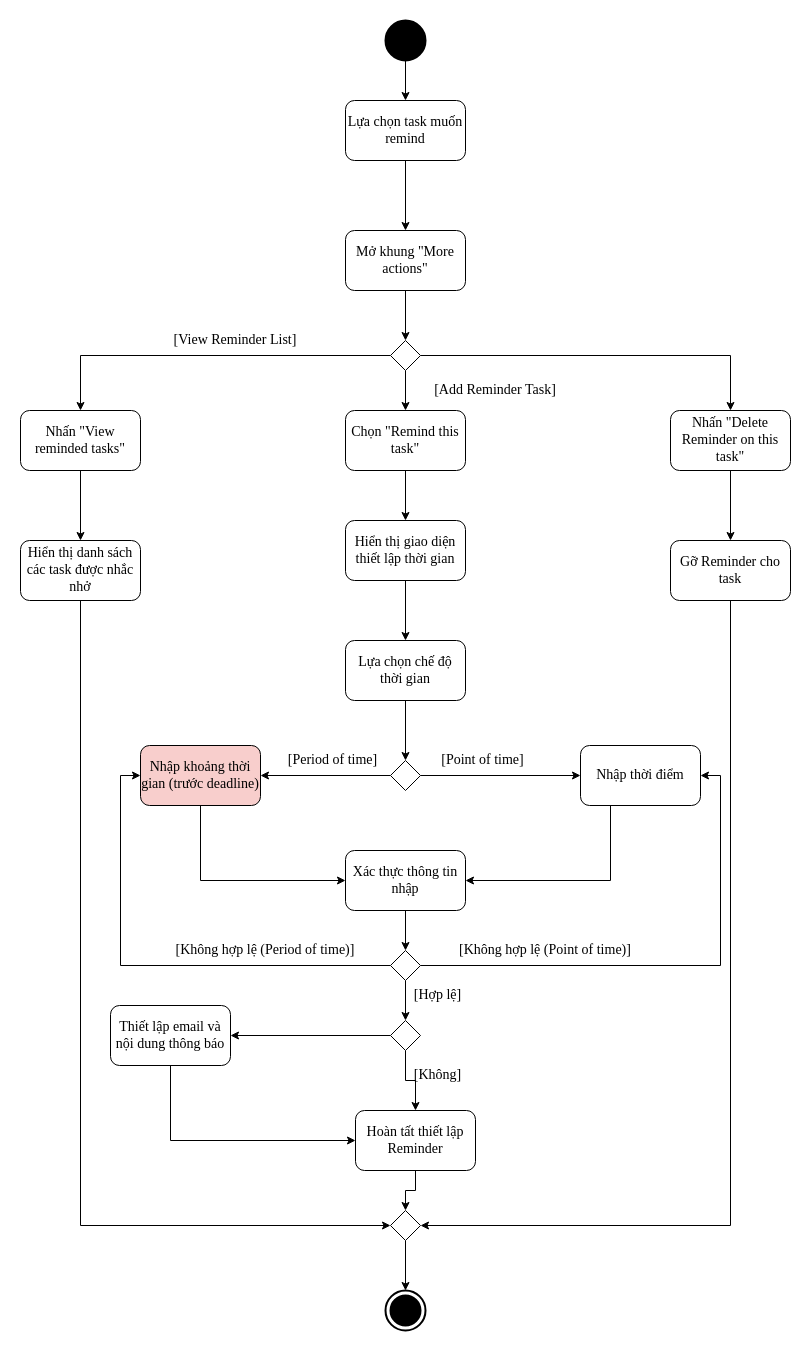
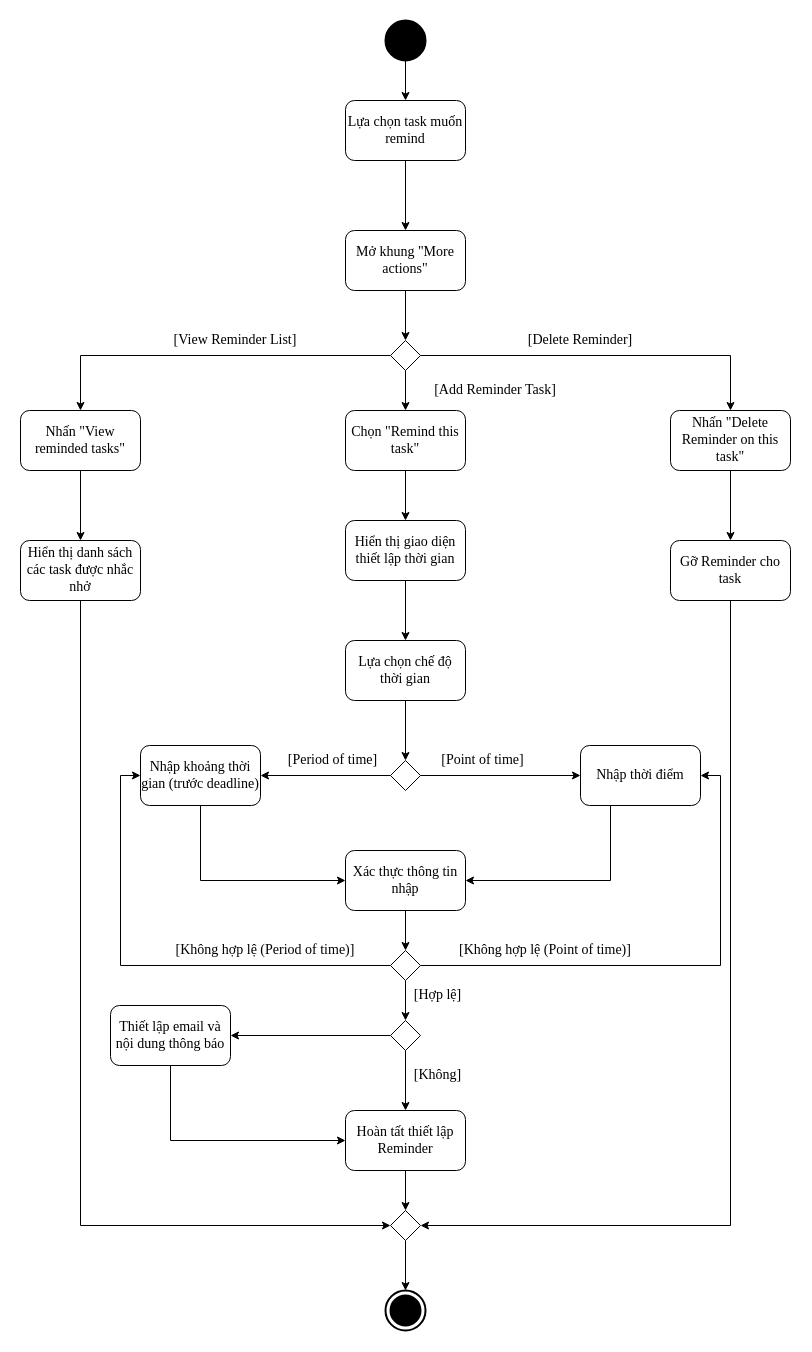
none -> (581, 341)
(201, 776) -> (201, 776)
(416, 1141) -> (406, 1141)
